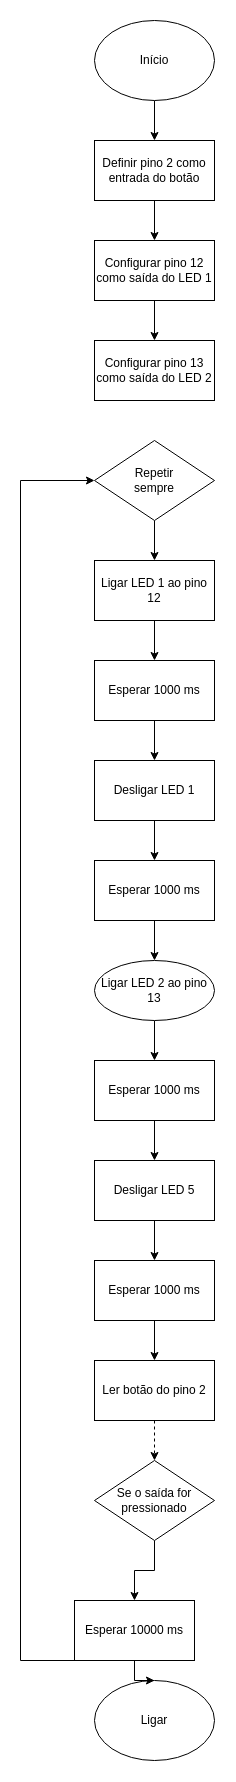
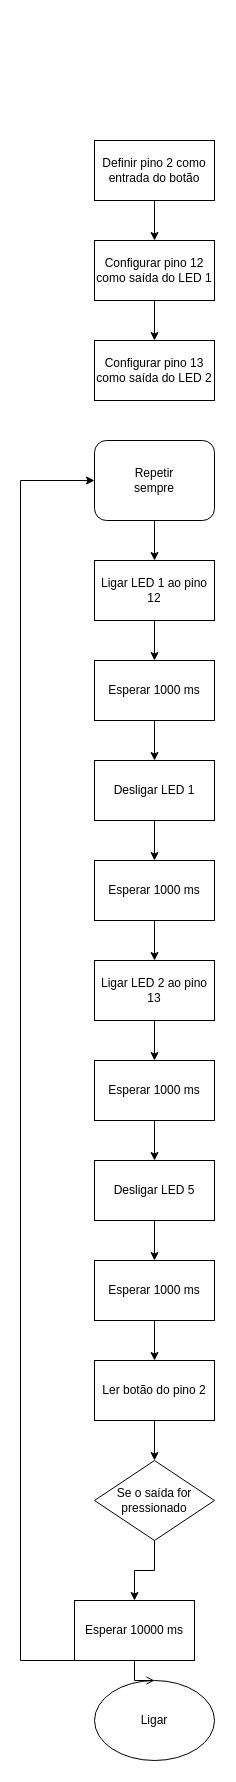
(155, 61) -> none
(155, 117) -> none
(155, 481) -> (155, 481)
(155, 991) -> (155, 991)
(155, 1437) -> (155, 1437)
(146, 1681) -> (148, 1681)
